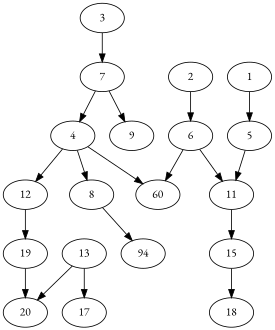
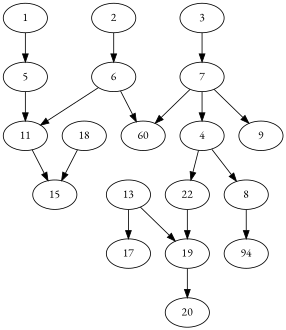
(112, 163) -> (176, 103)
(25, 195) -> (187, 195)
(232, 279) -> (71, 162)
(58, 280) -> (155, 221)
